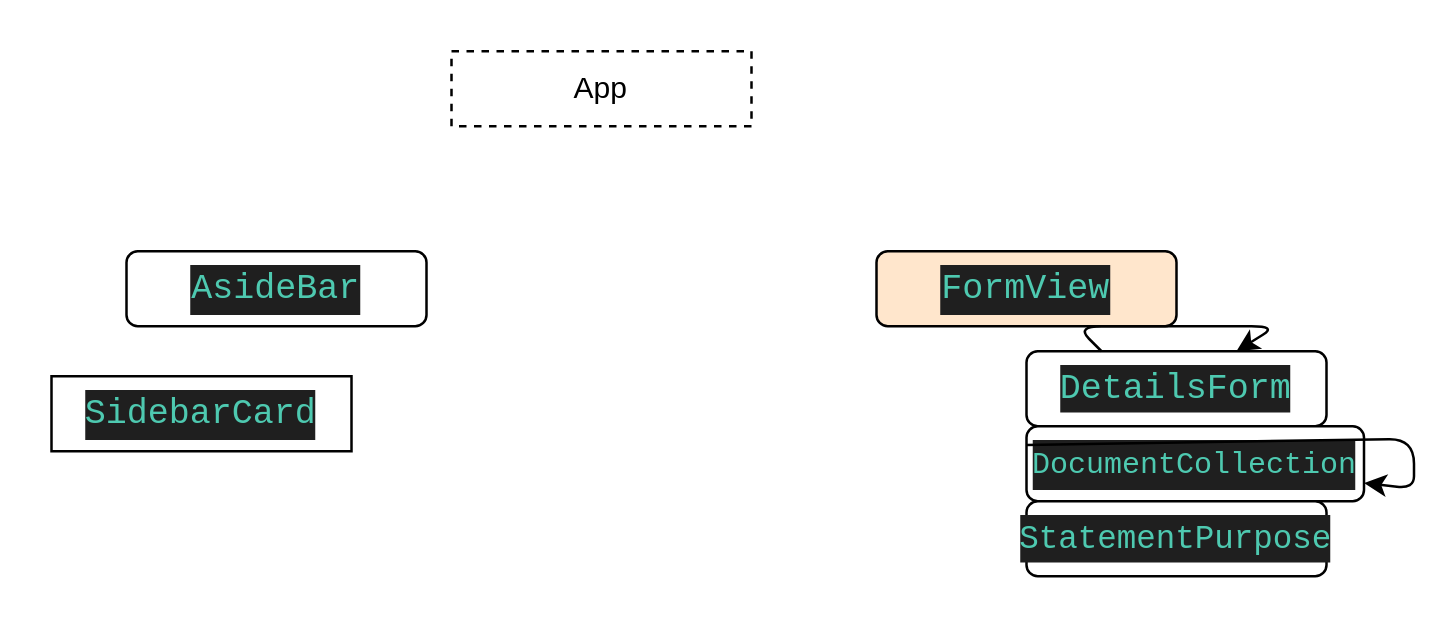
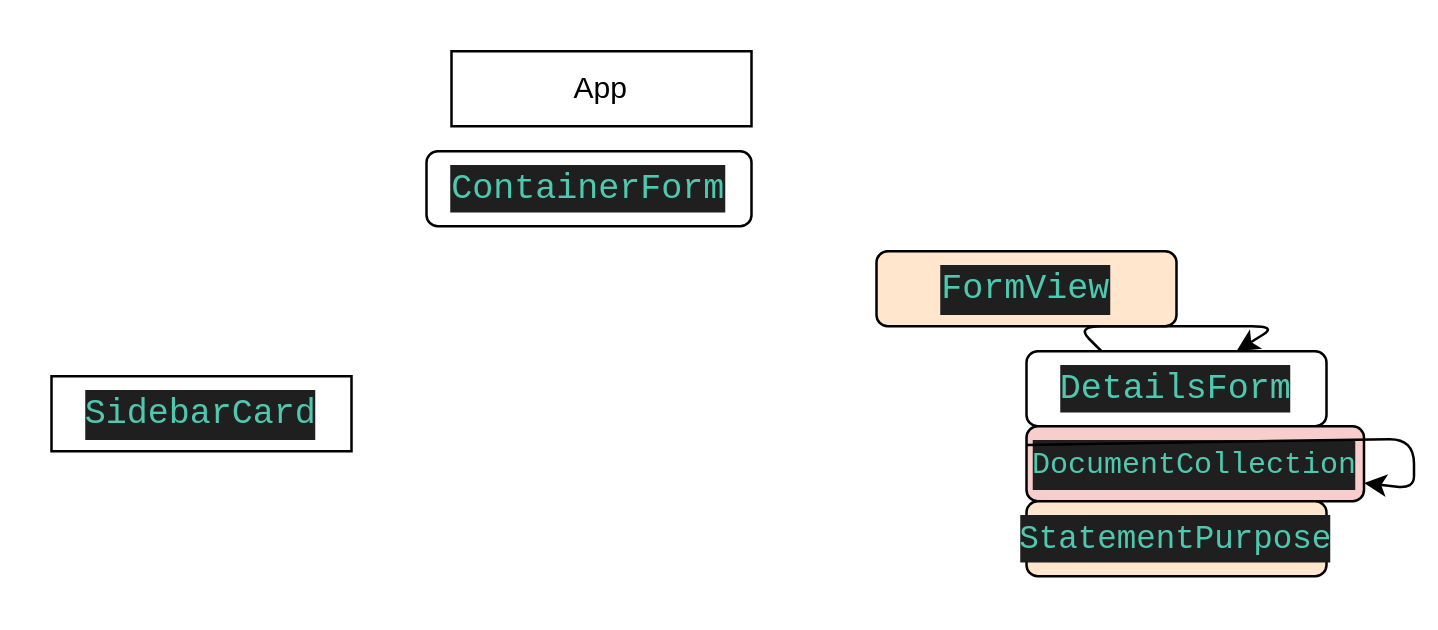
(601, 89) -> (601, 89)
none -> (589, 189)
(276, 289) -> none
(1195, 464) -> (1195, 464)
(1176, 539) -> (1176, 539)
